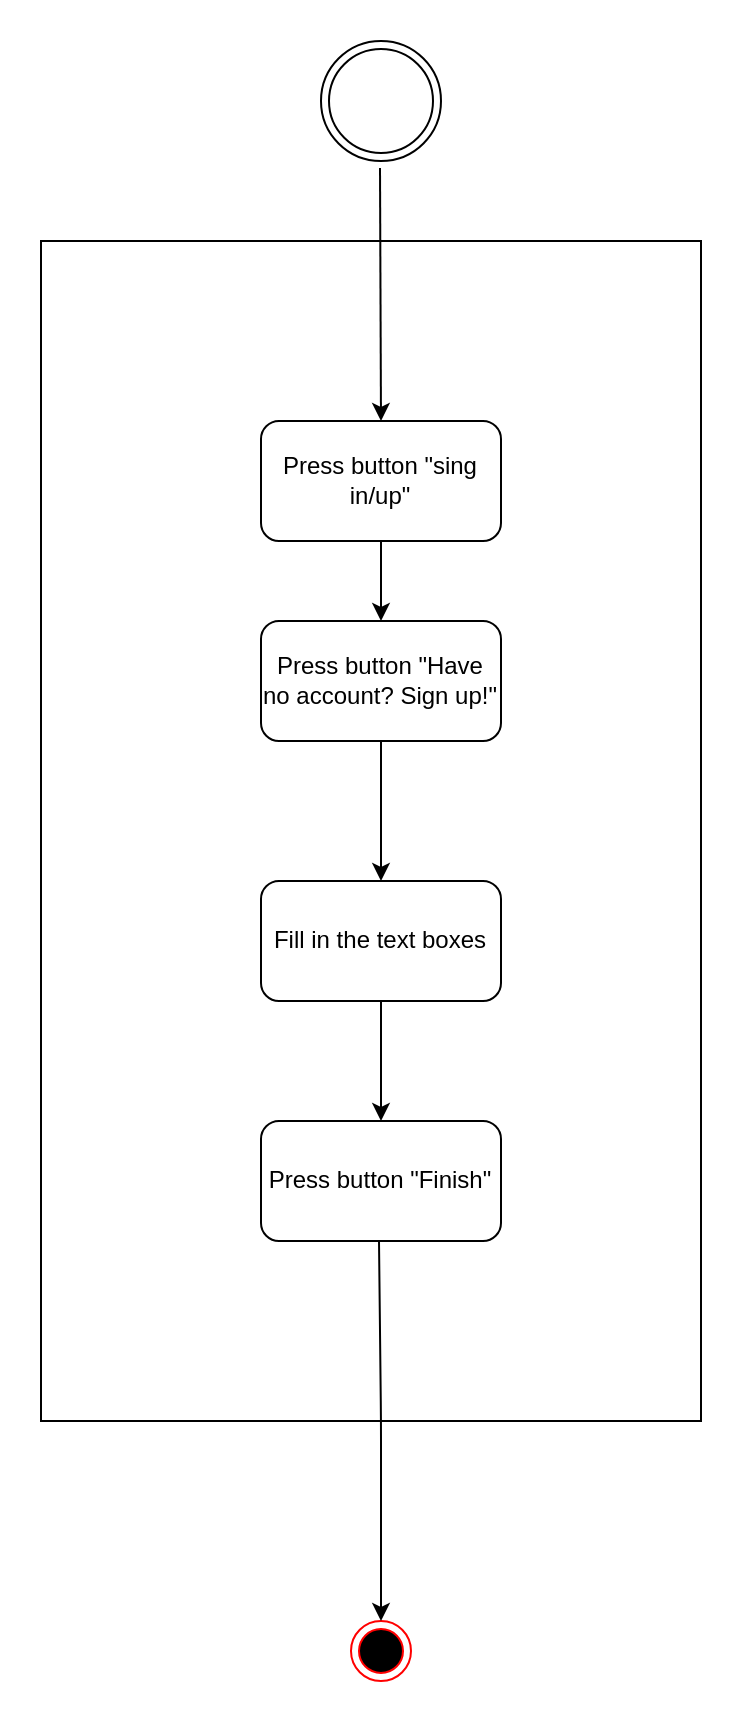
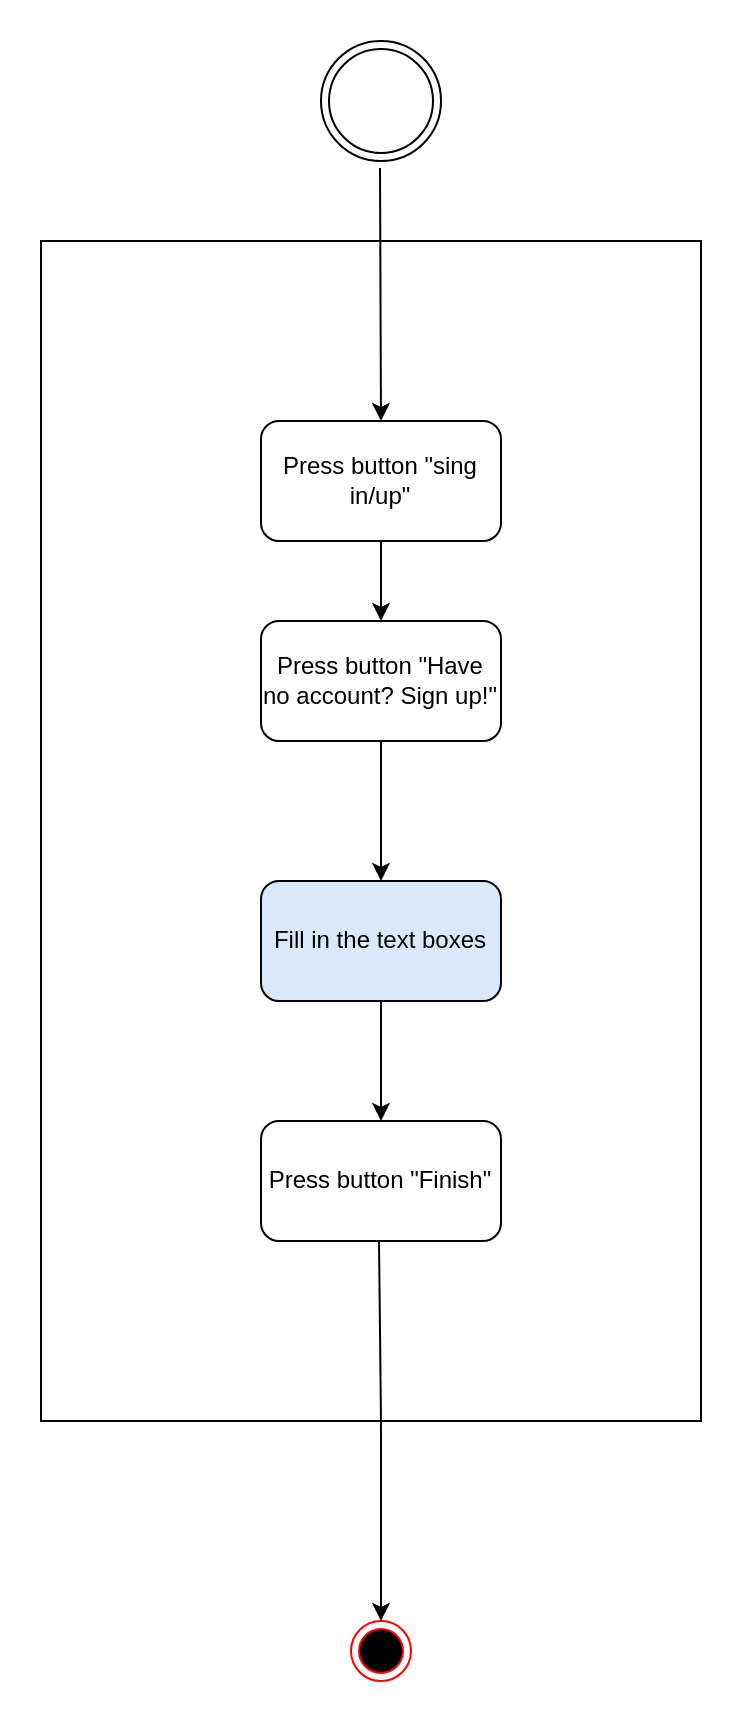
(381, 941) -> (381, 941)
